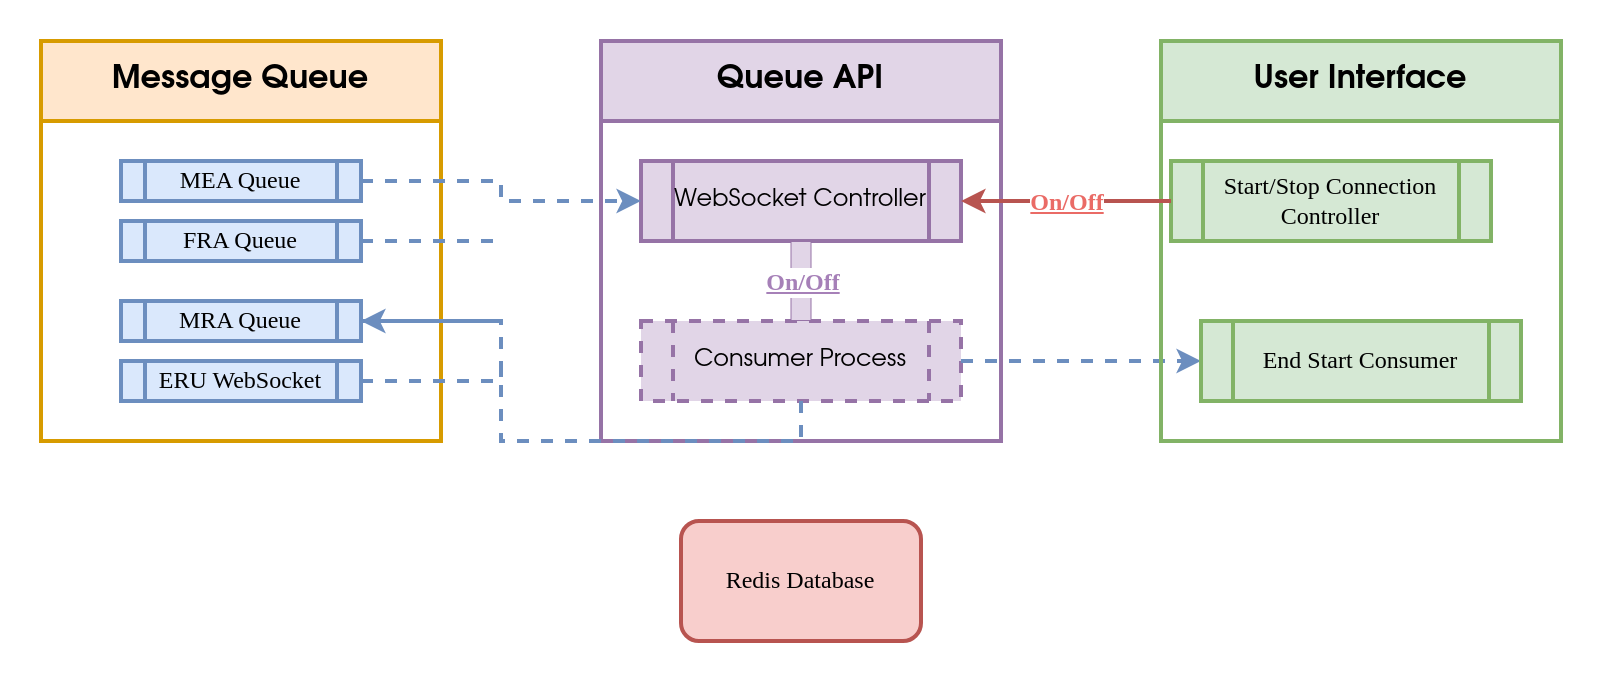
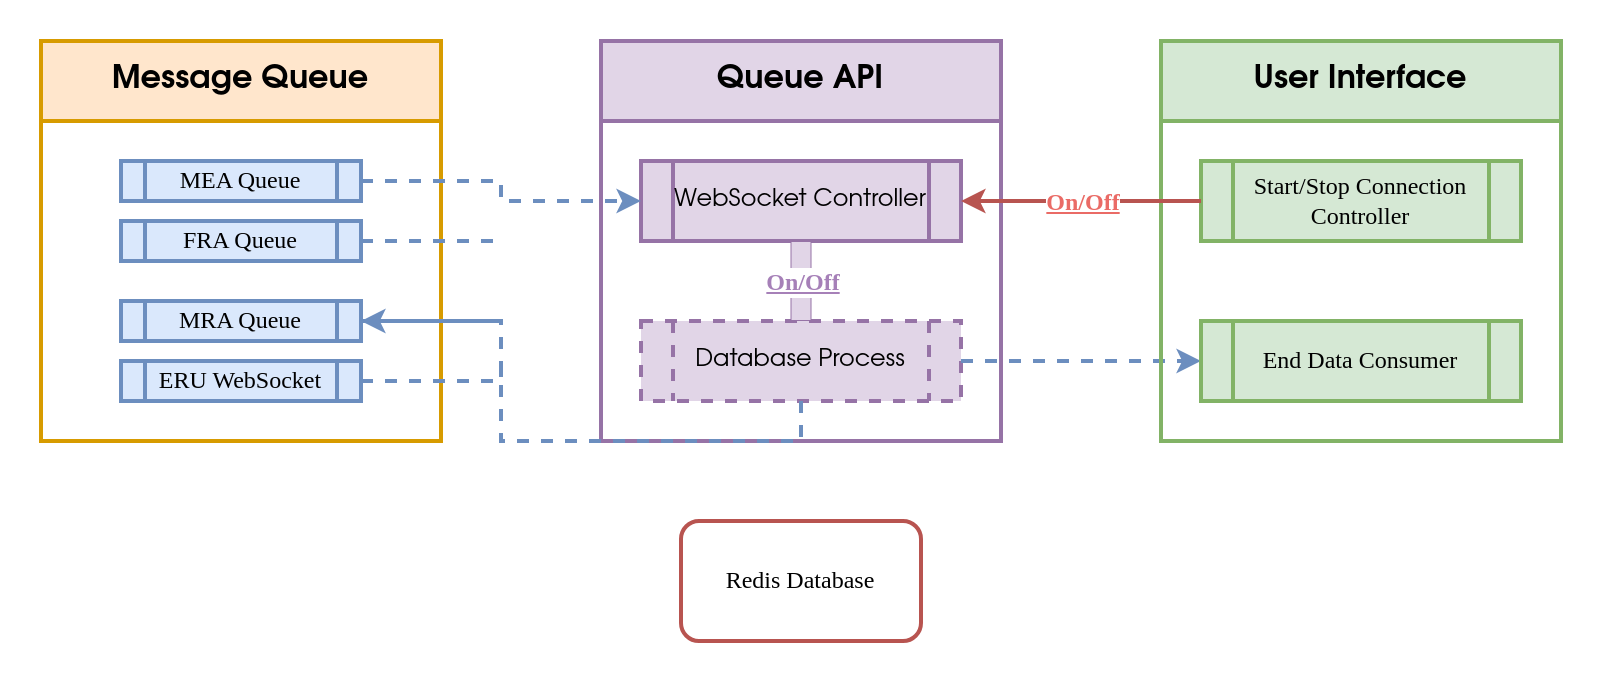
(1331, 201) -> (1361, 201)
(801, 361) -> (801, 361)
(1361, 361) -> (1361, 361)
(801, 581) -> (801, 581)
